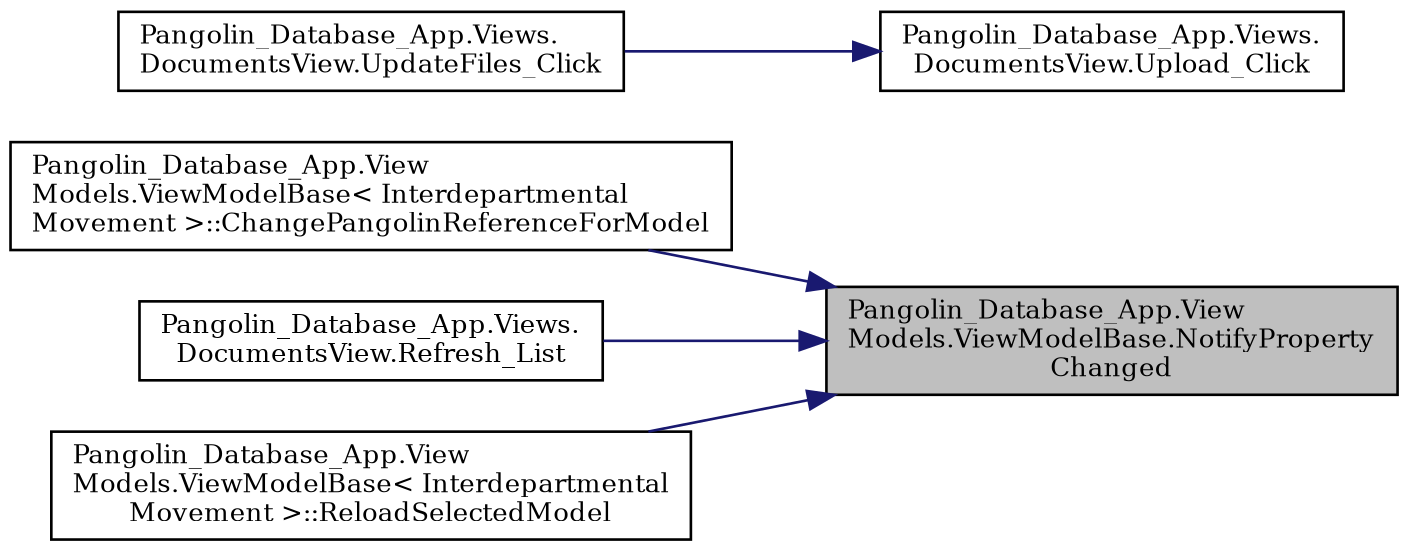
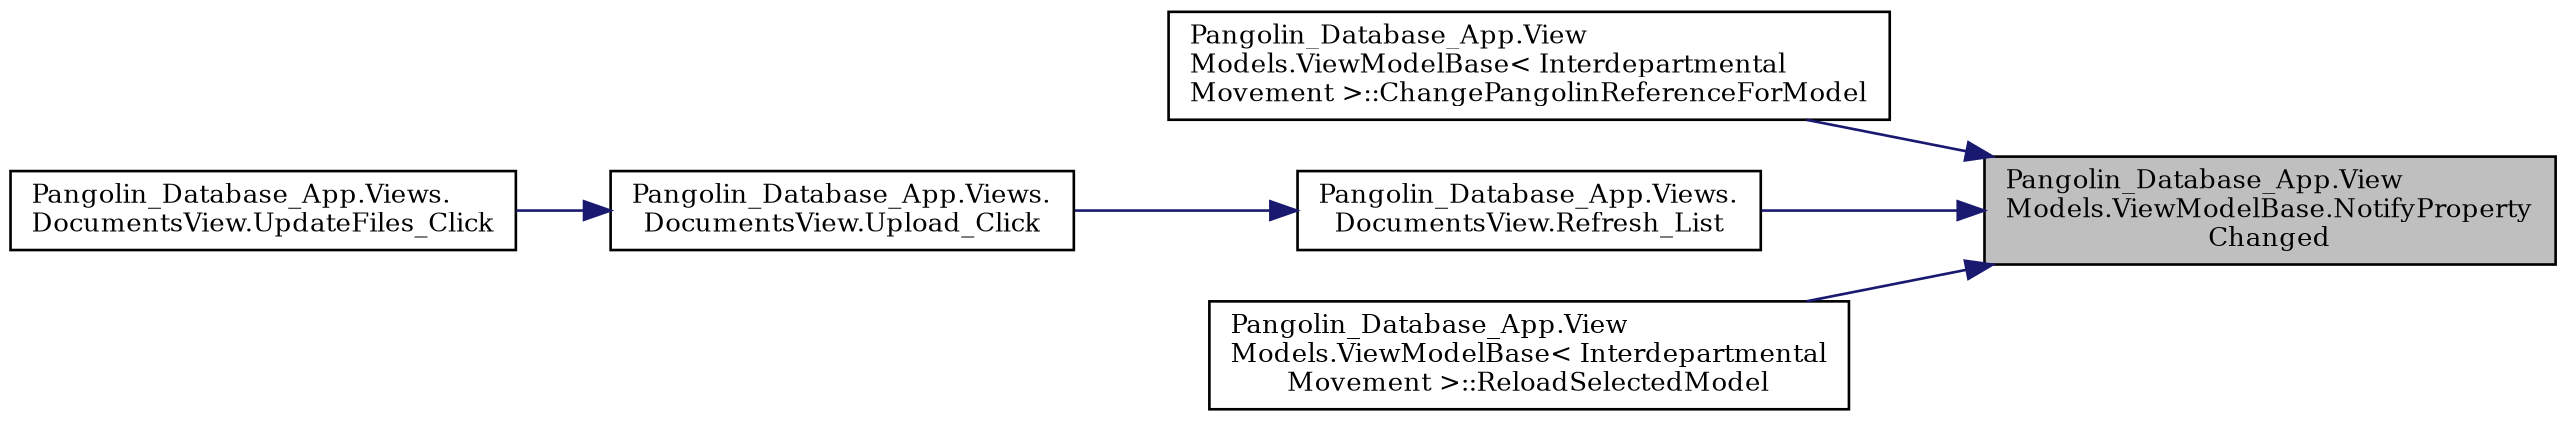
none -> (1172, 211)
